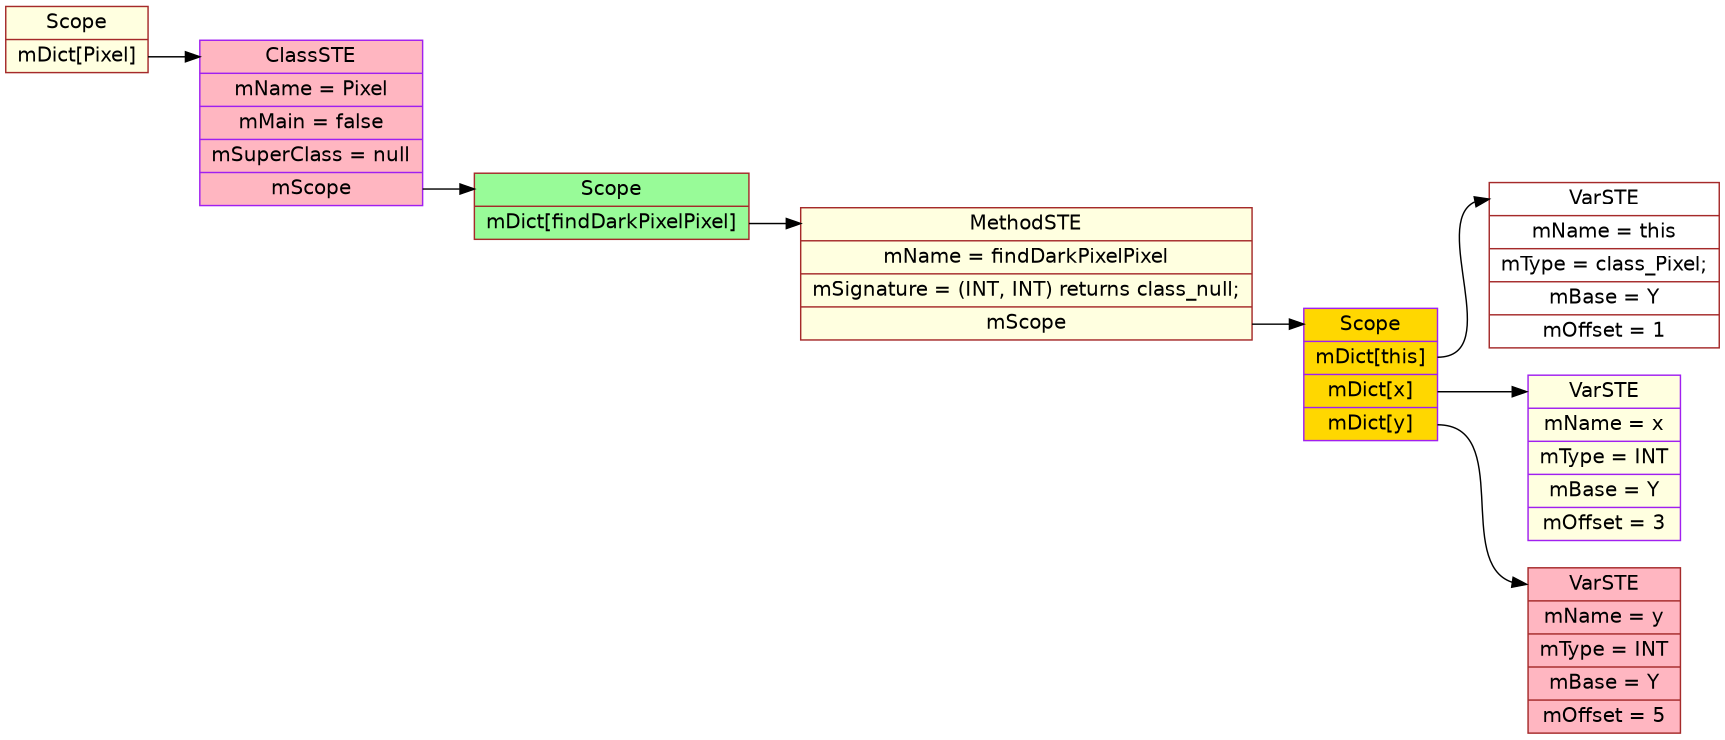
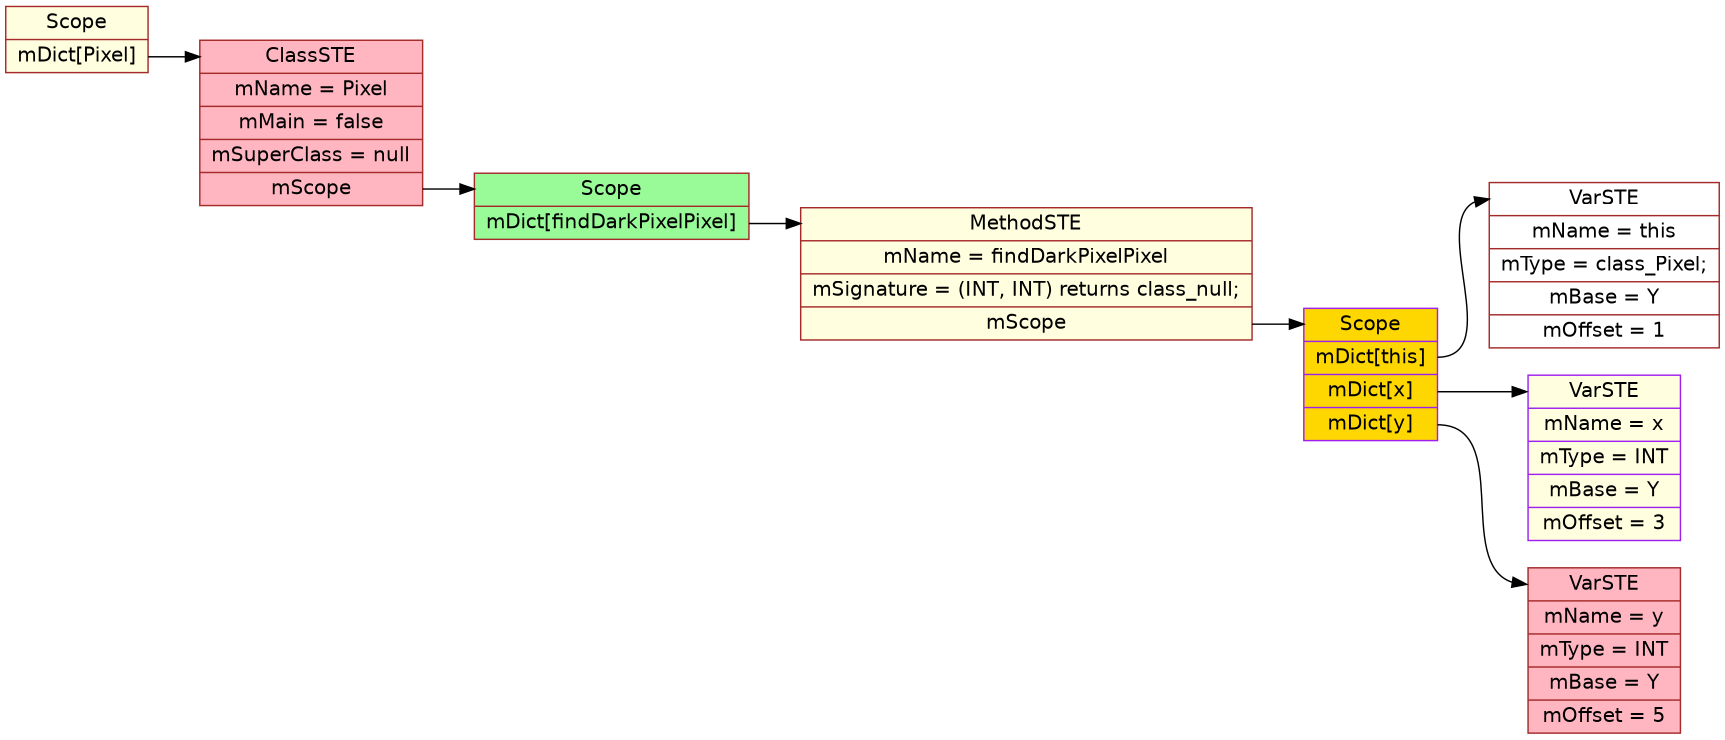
(311, 123) -> (311, 123)
